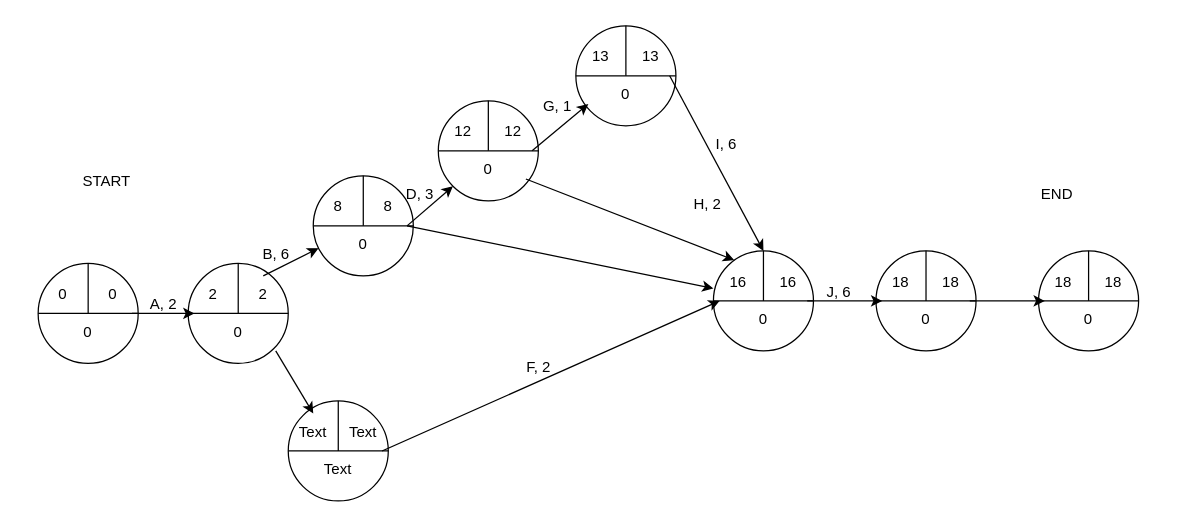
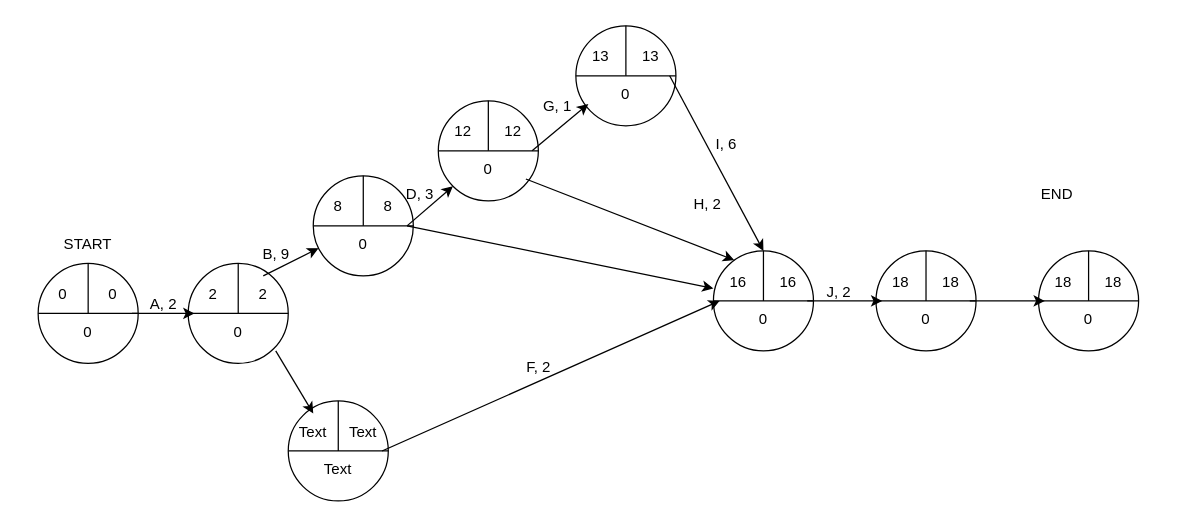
(107, 182) -> (88, 244)
(276, 254) -> (276, 254)
(839, 292) -> (839, 292)
